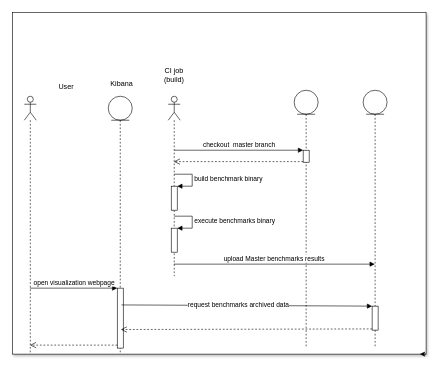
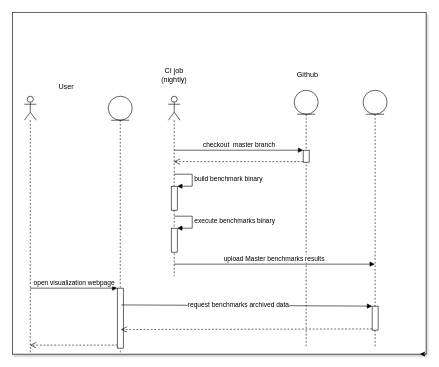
(174, 75) -> (174, 75)
none -> (308, 75)
(122, 84) -> none
